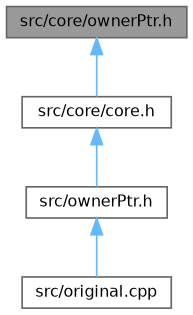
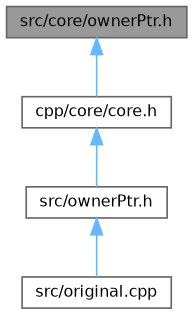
(97, 112) -> (97, 112)
